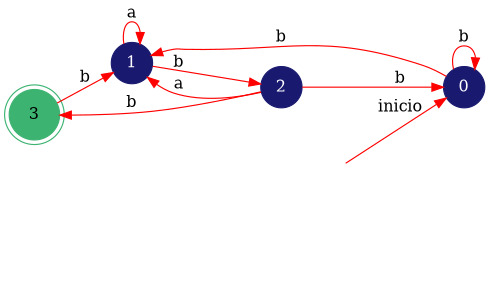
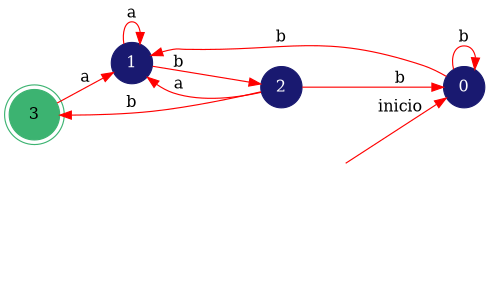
(85, 77) -> (85, 77)
